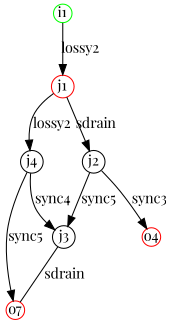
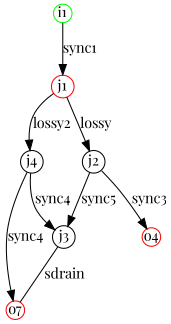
(80, 49) -> (80, 49)
(96, 124) -> (96, 124)
(26, 237) -> (26, 237)
